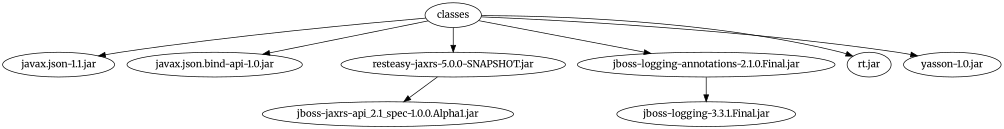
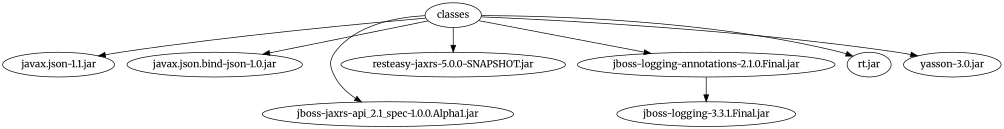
(215, 65) -> (215, 65)
(952, 65) -> (952, 65)
(423, 87) -> (345, 42)
